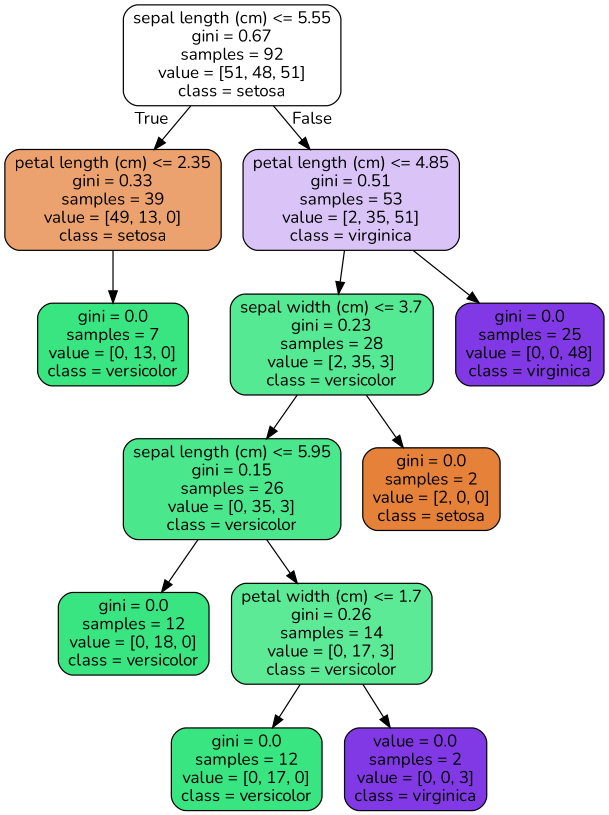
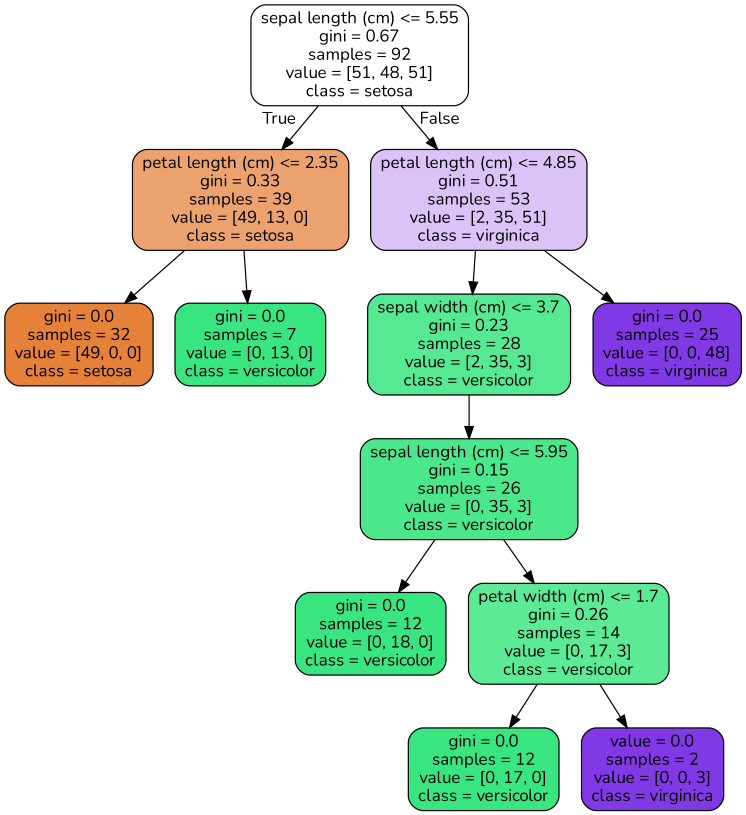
none -> (79, 345)
(431, 489) -> none
